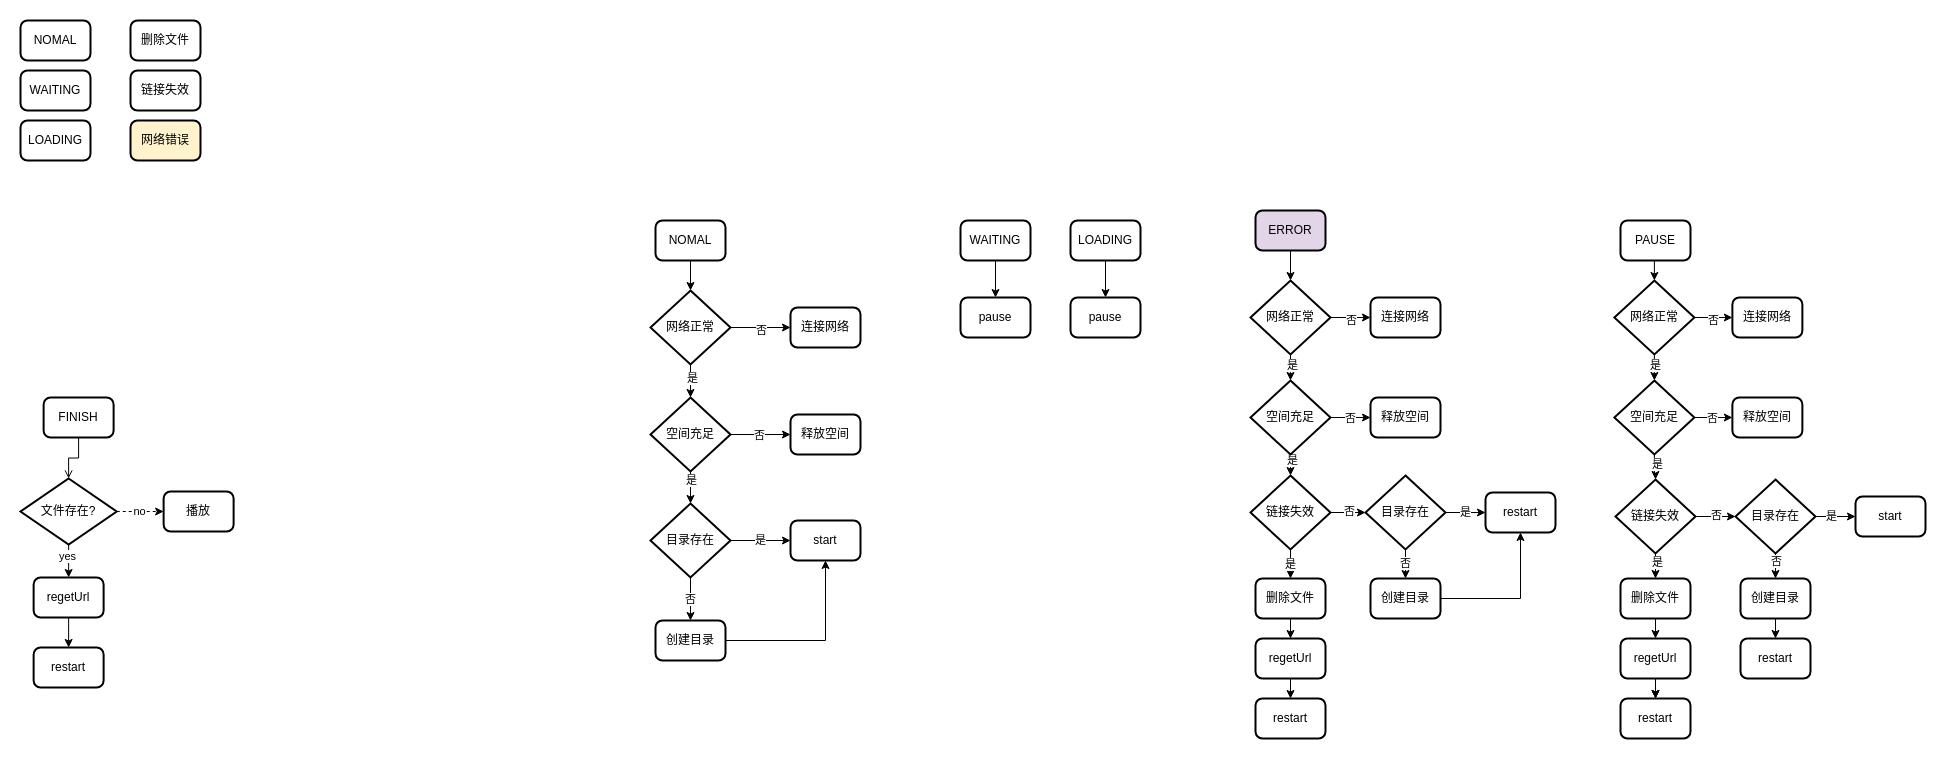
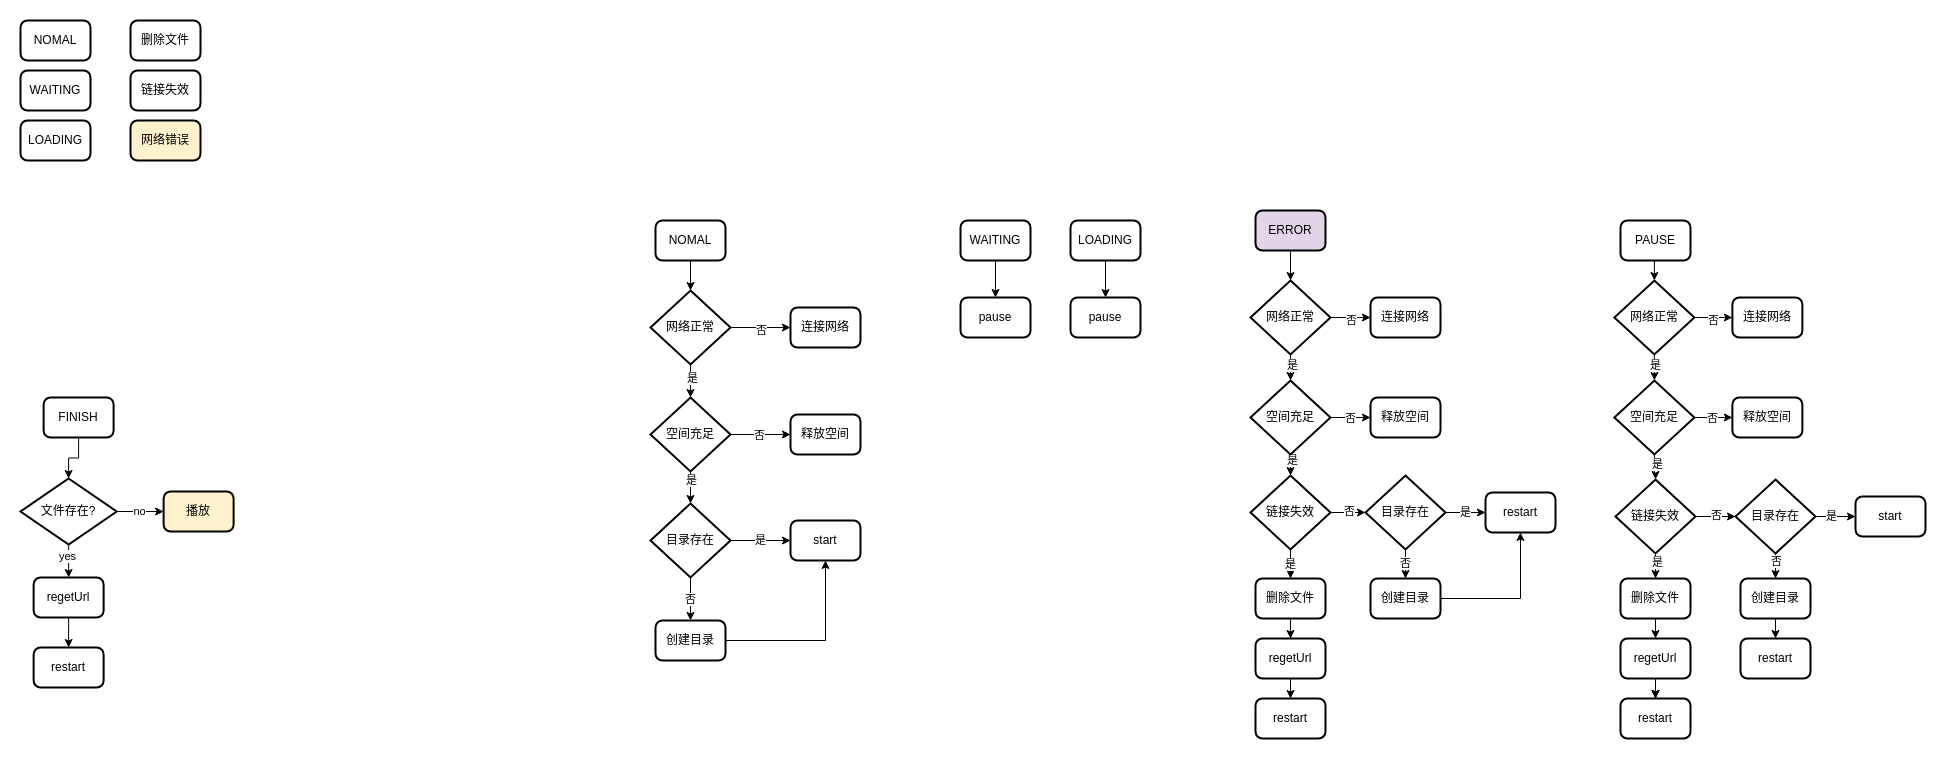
(69, 471) -> (69, 470)
(126, 512) -> (126, 512)
(199, 512) -> (199, 512)
